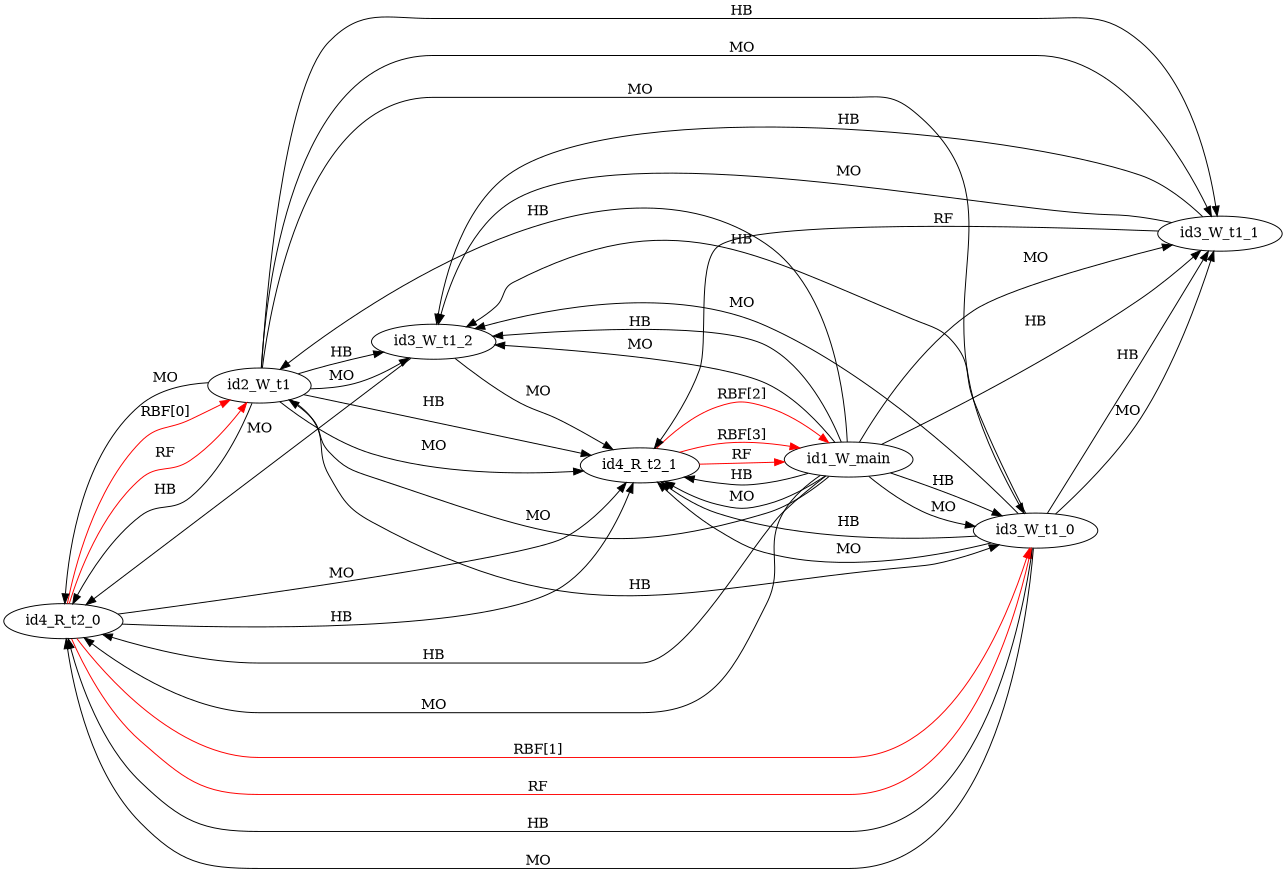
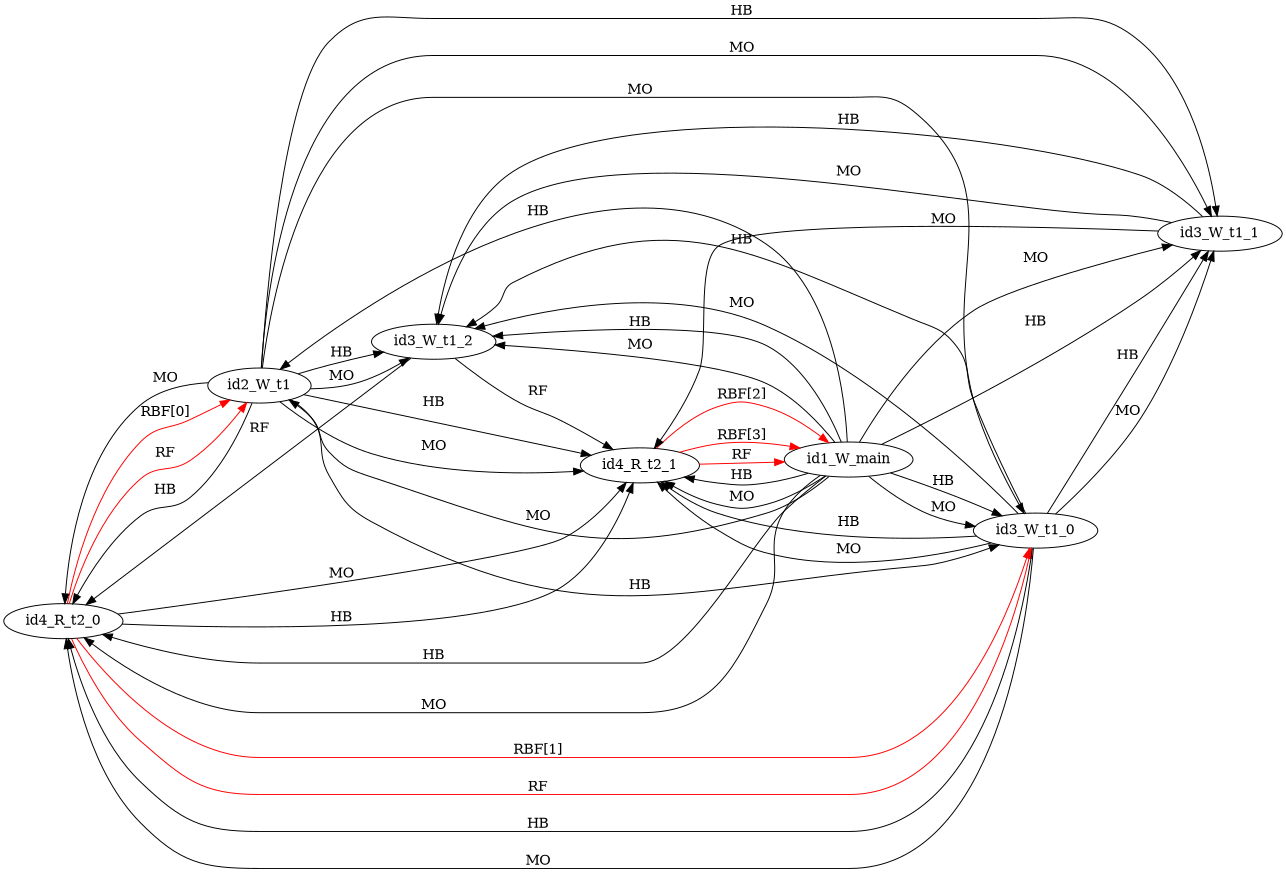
(943, 220) -> (943, 220)
(538, 392) -> (538, 392)
(259, 429) -> (259, 429)
